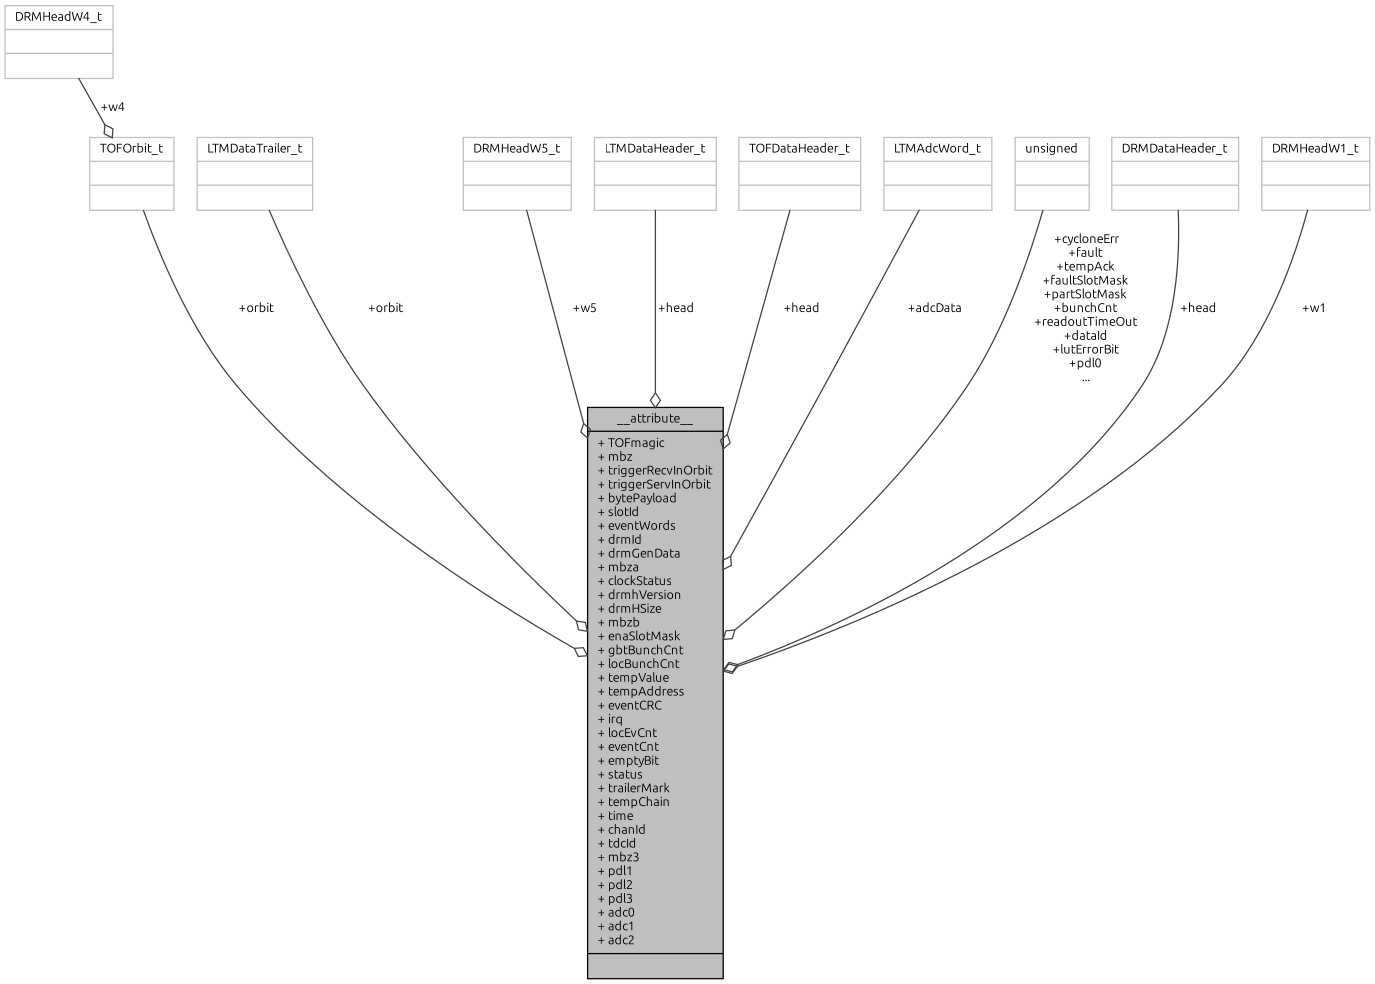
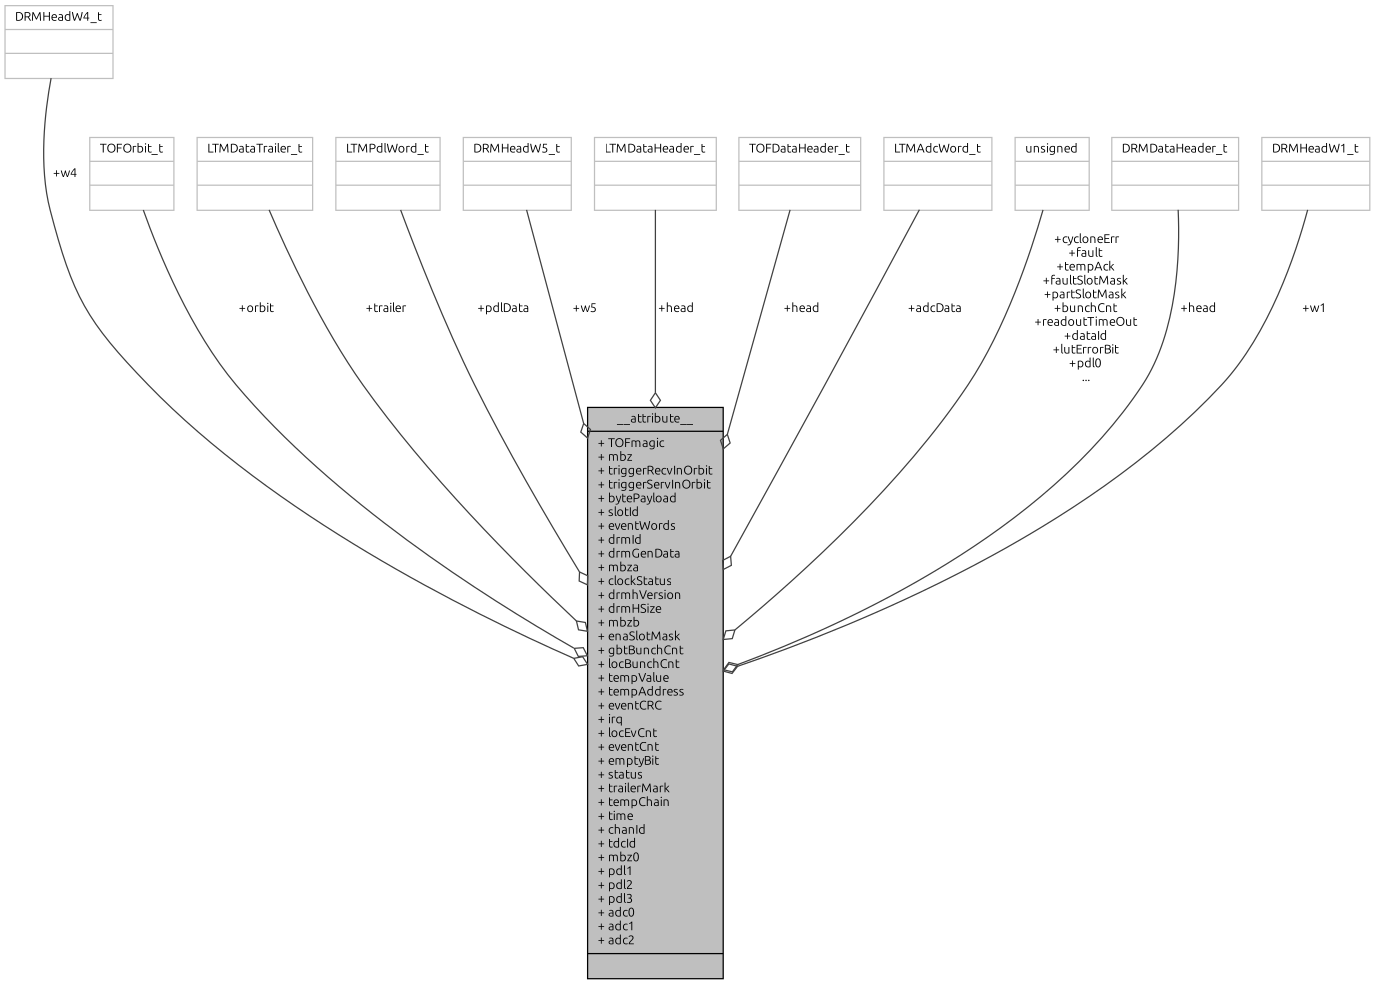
(92, 101) -> (212, 443)
none -> (388, 174)
(385, 309) -> (385, 309)
(619, 858) -> (619, 858)
